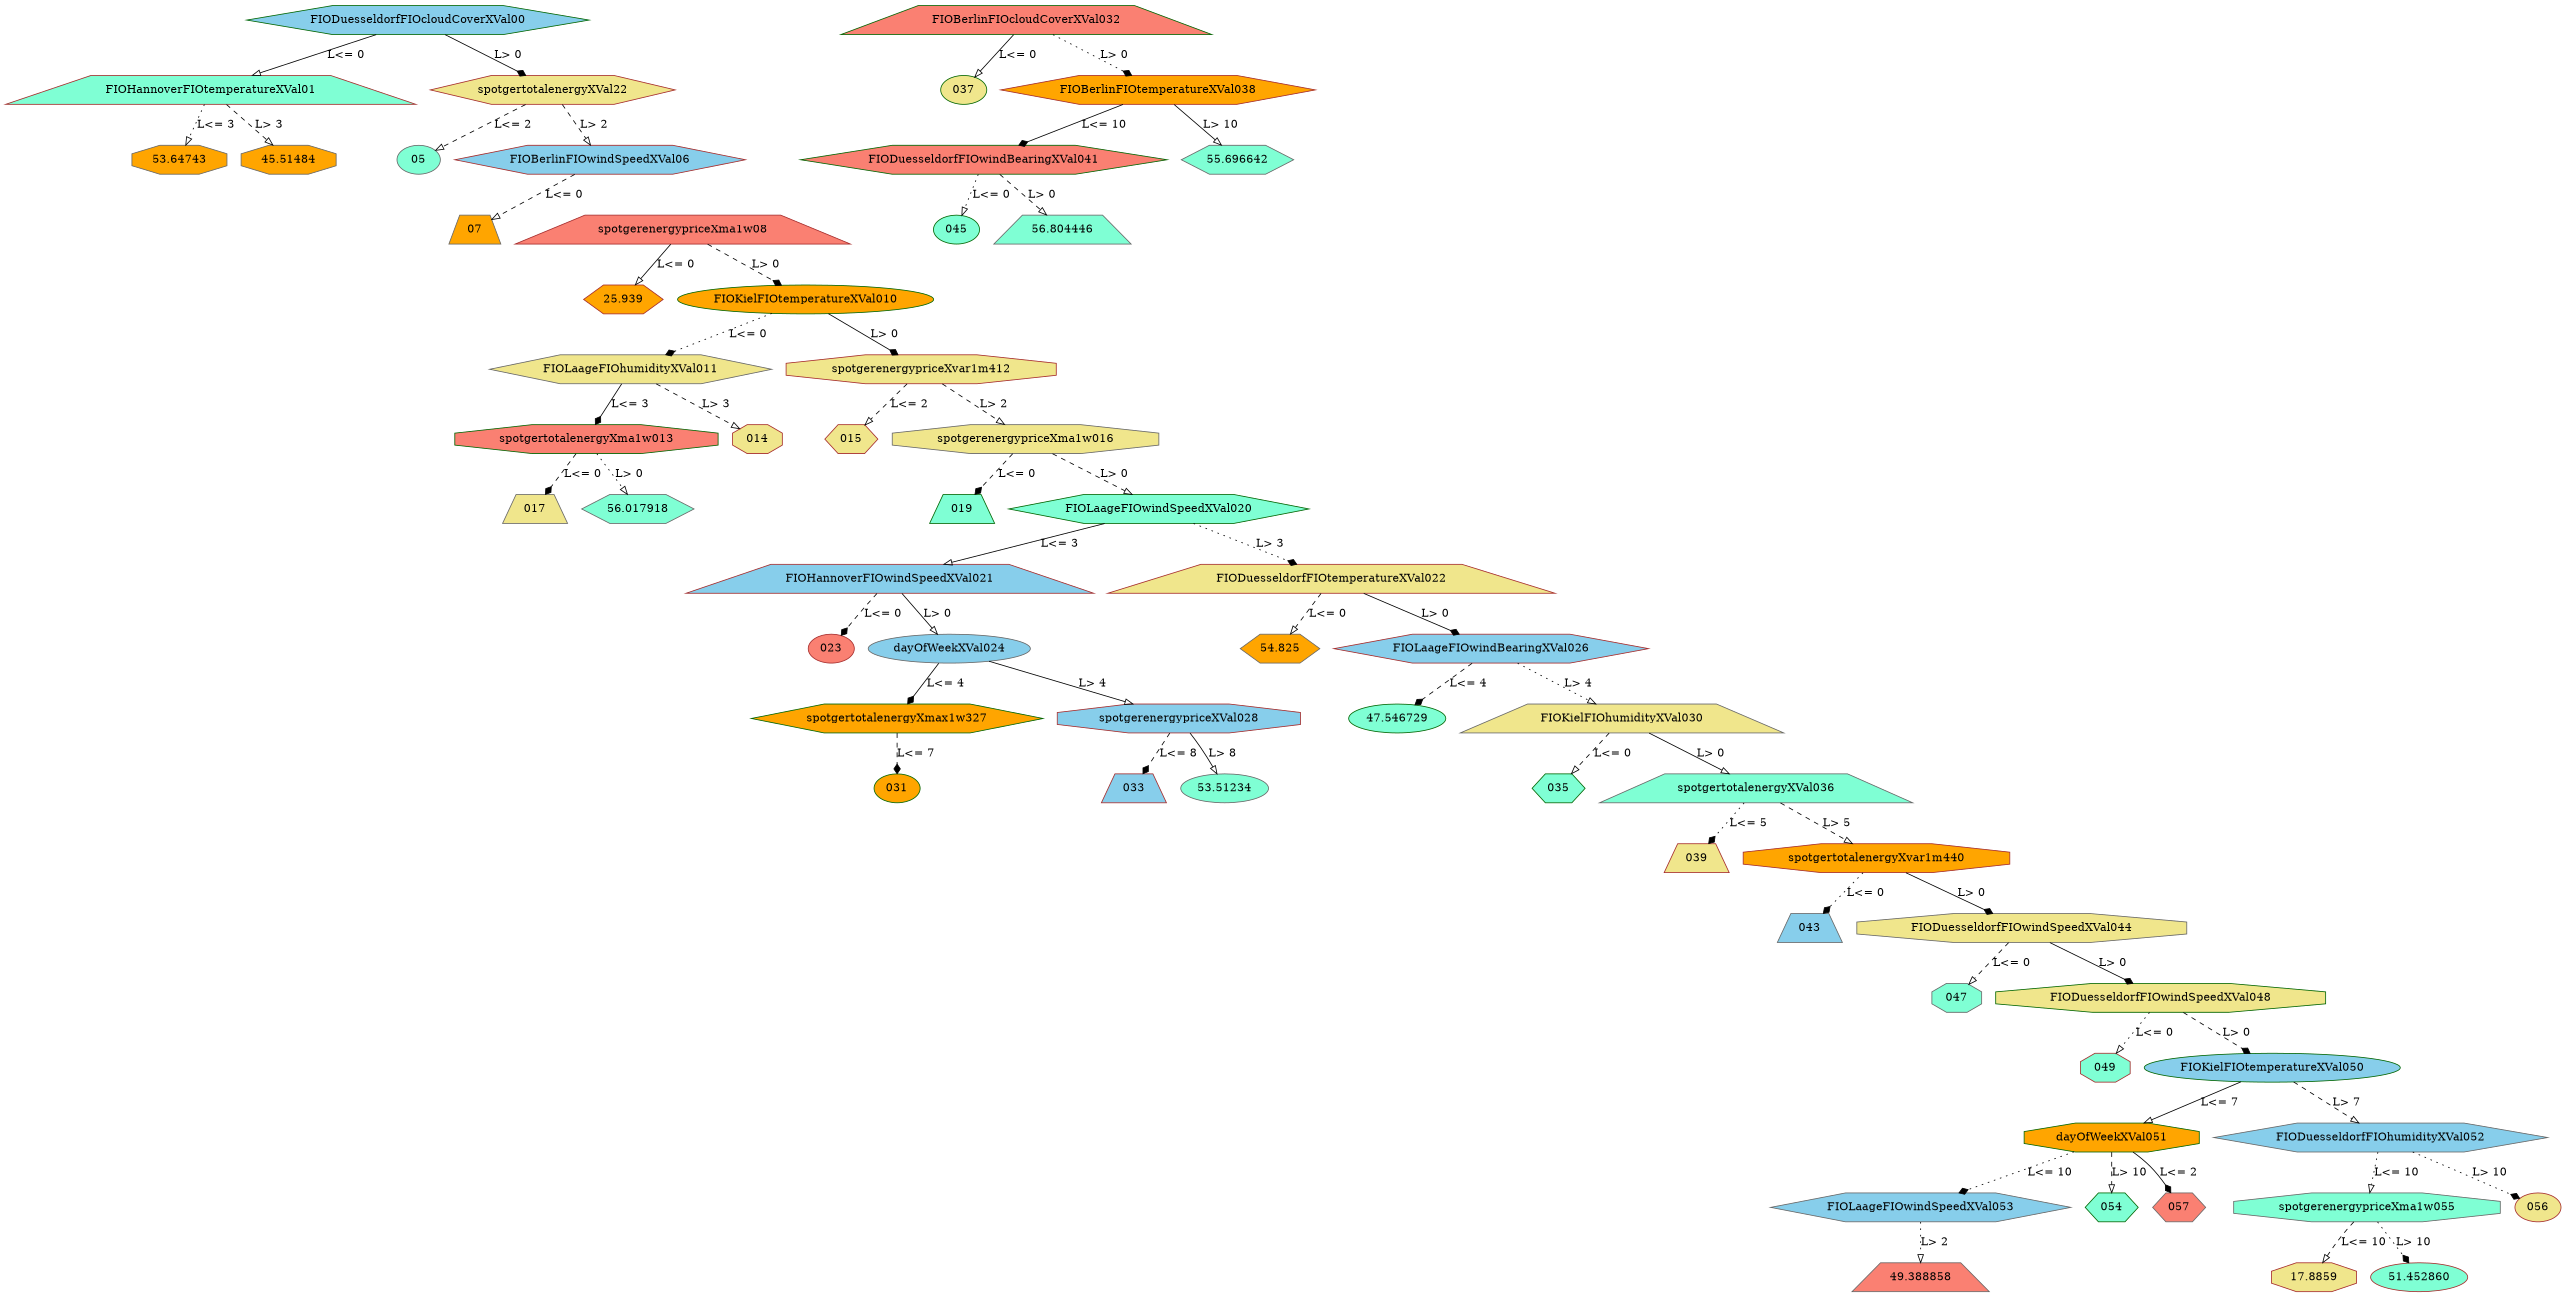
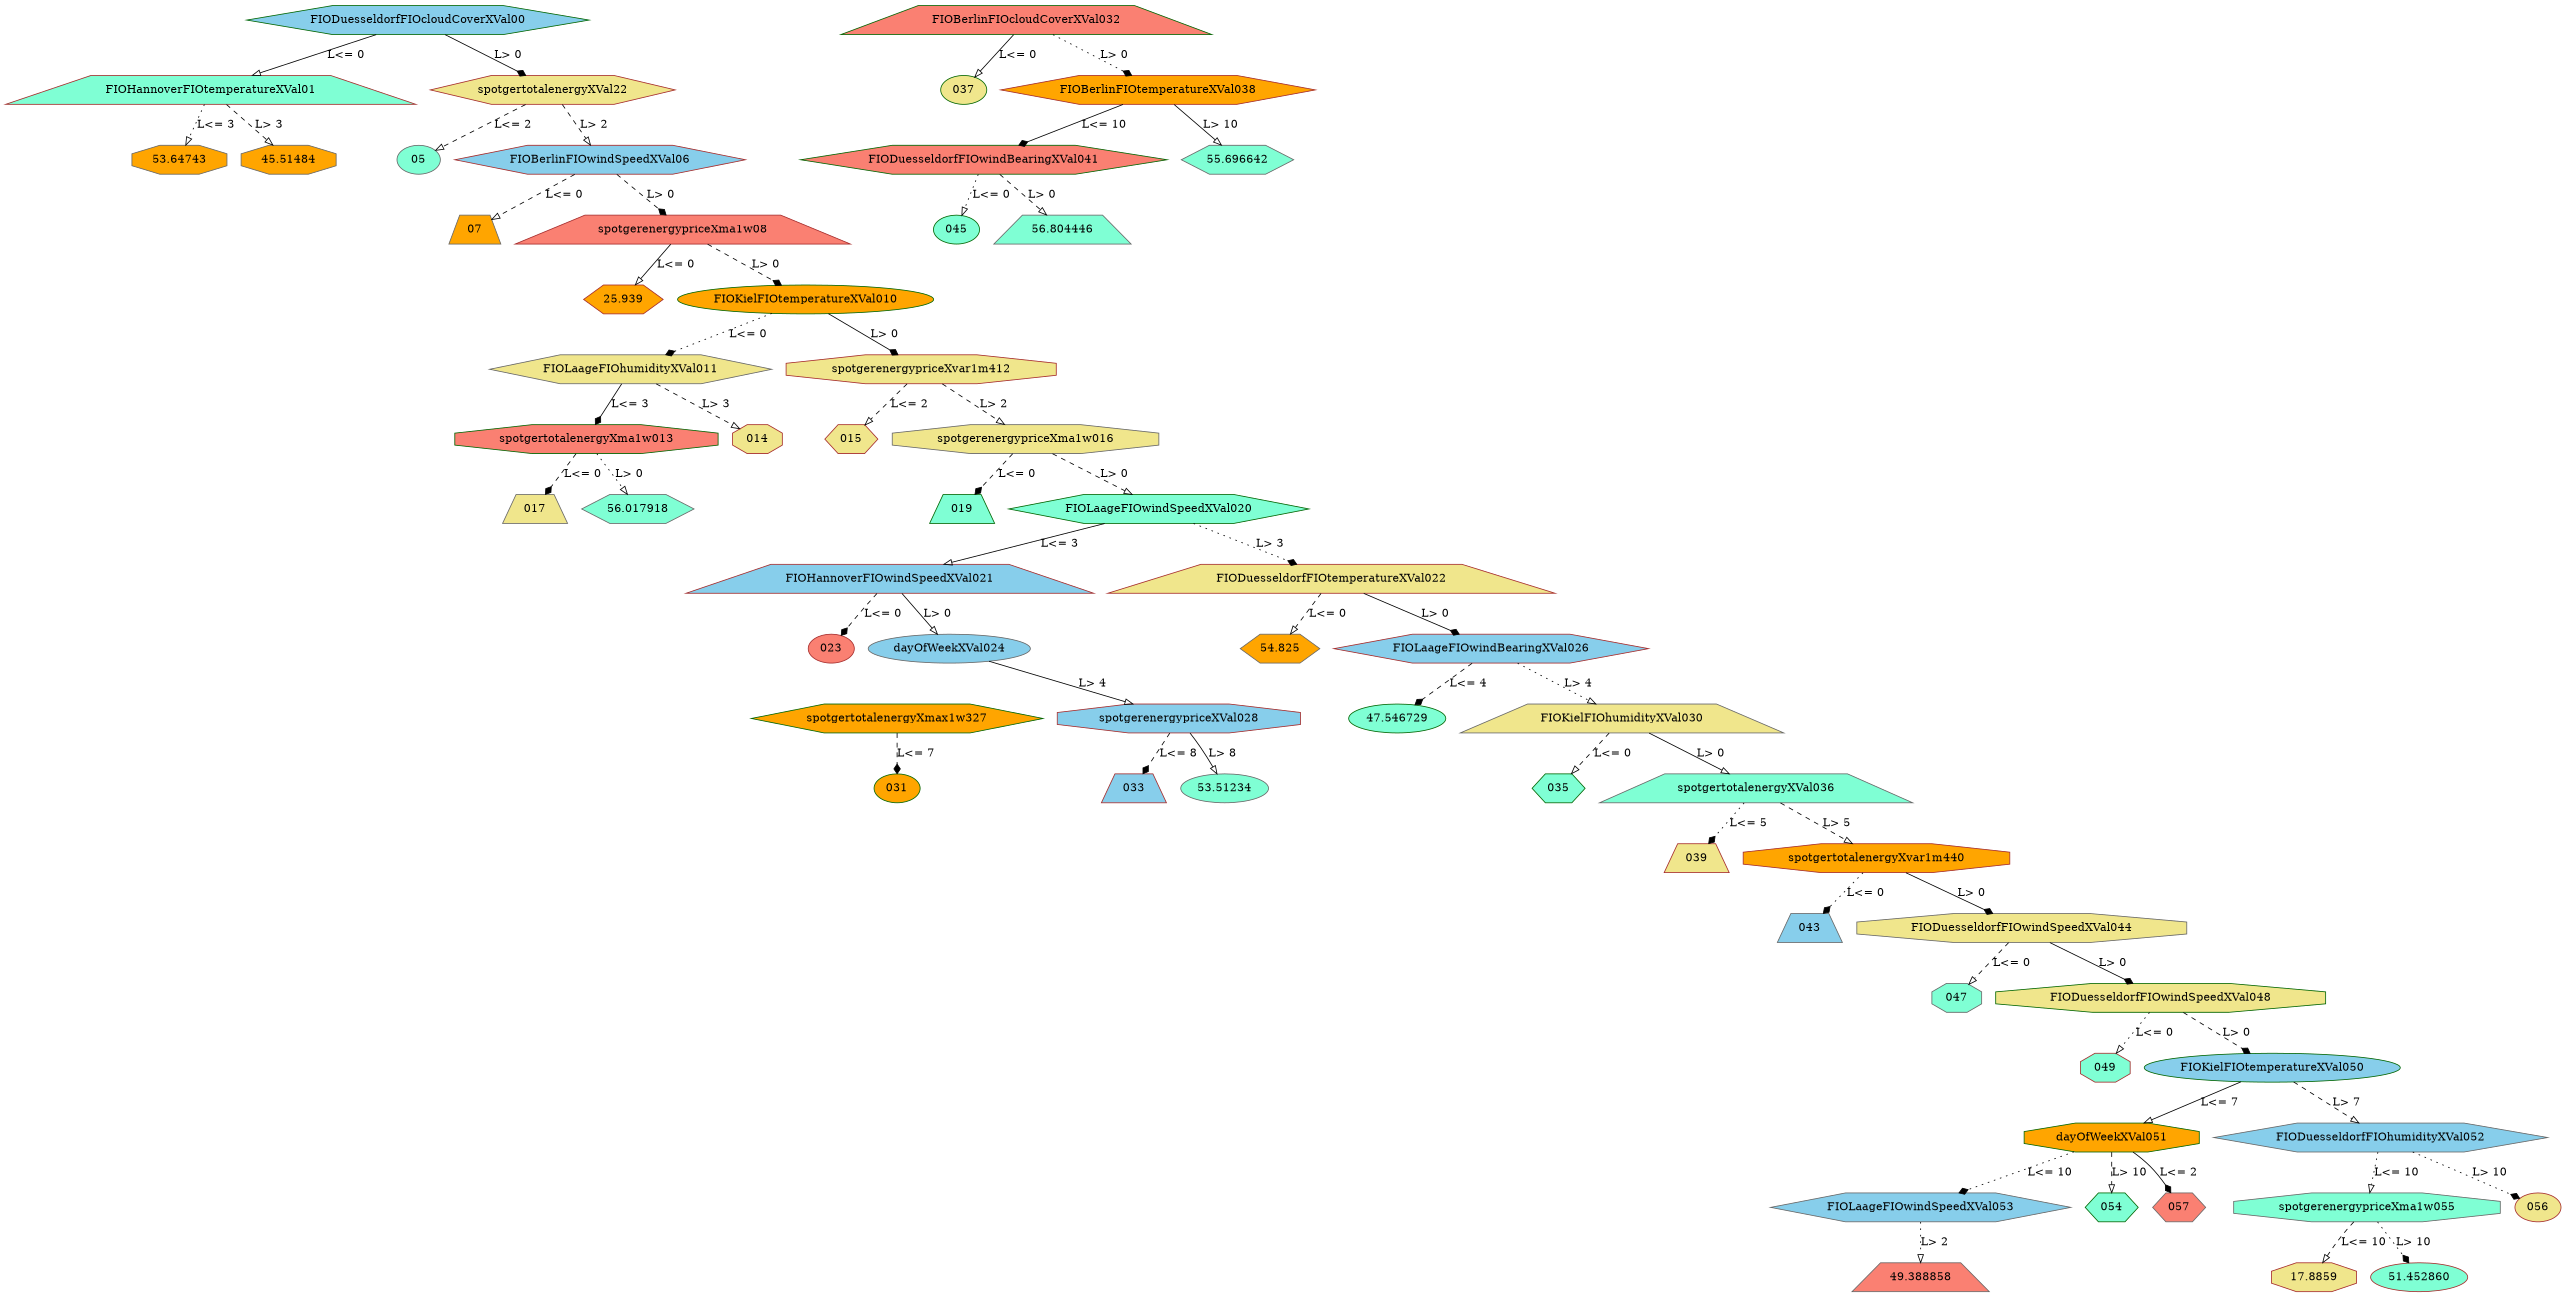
none -> (638, 192)
(926, 680) -> none
